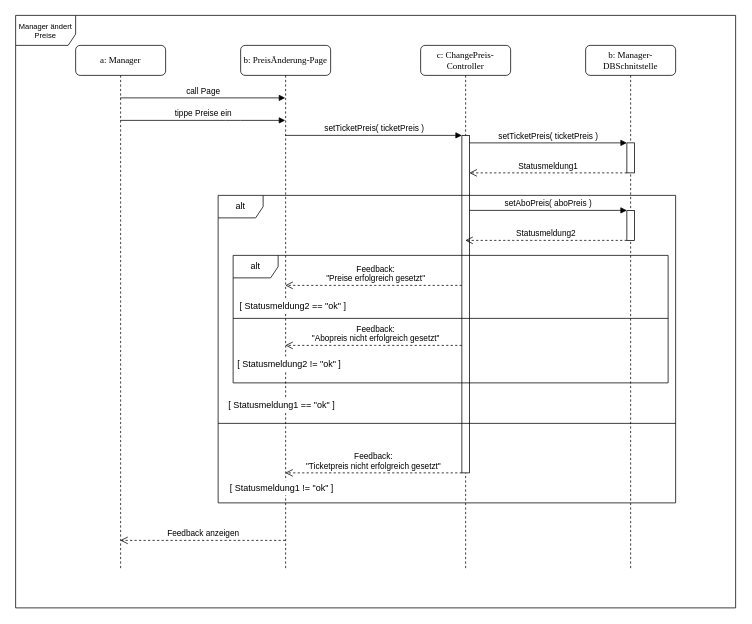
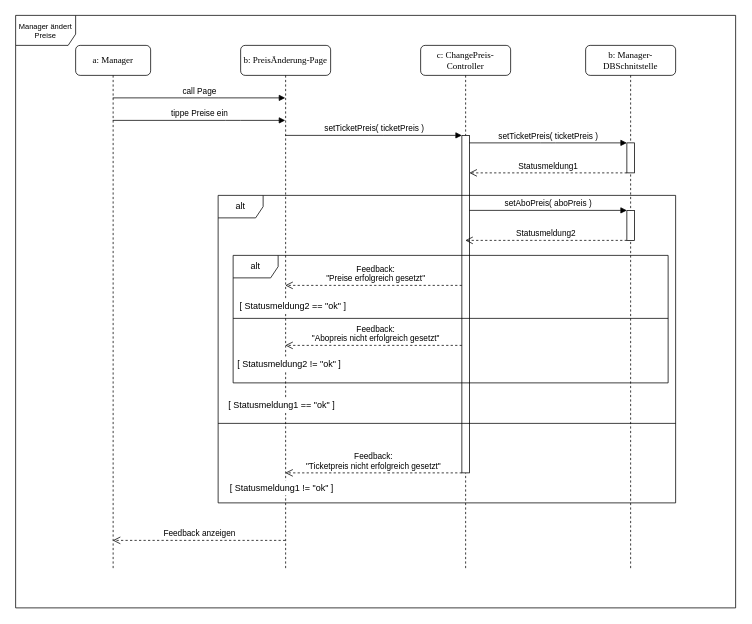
(120, 308) -> (113, 308)
